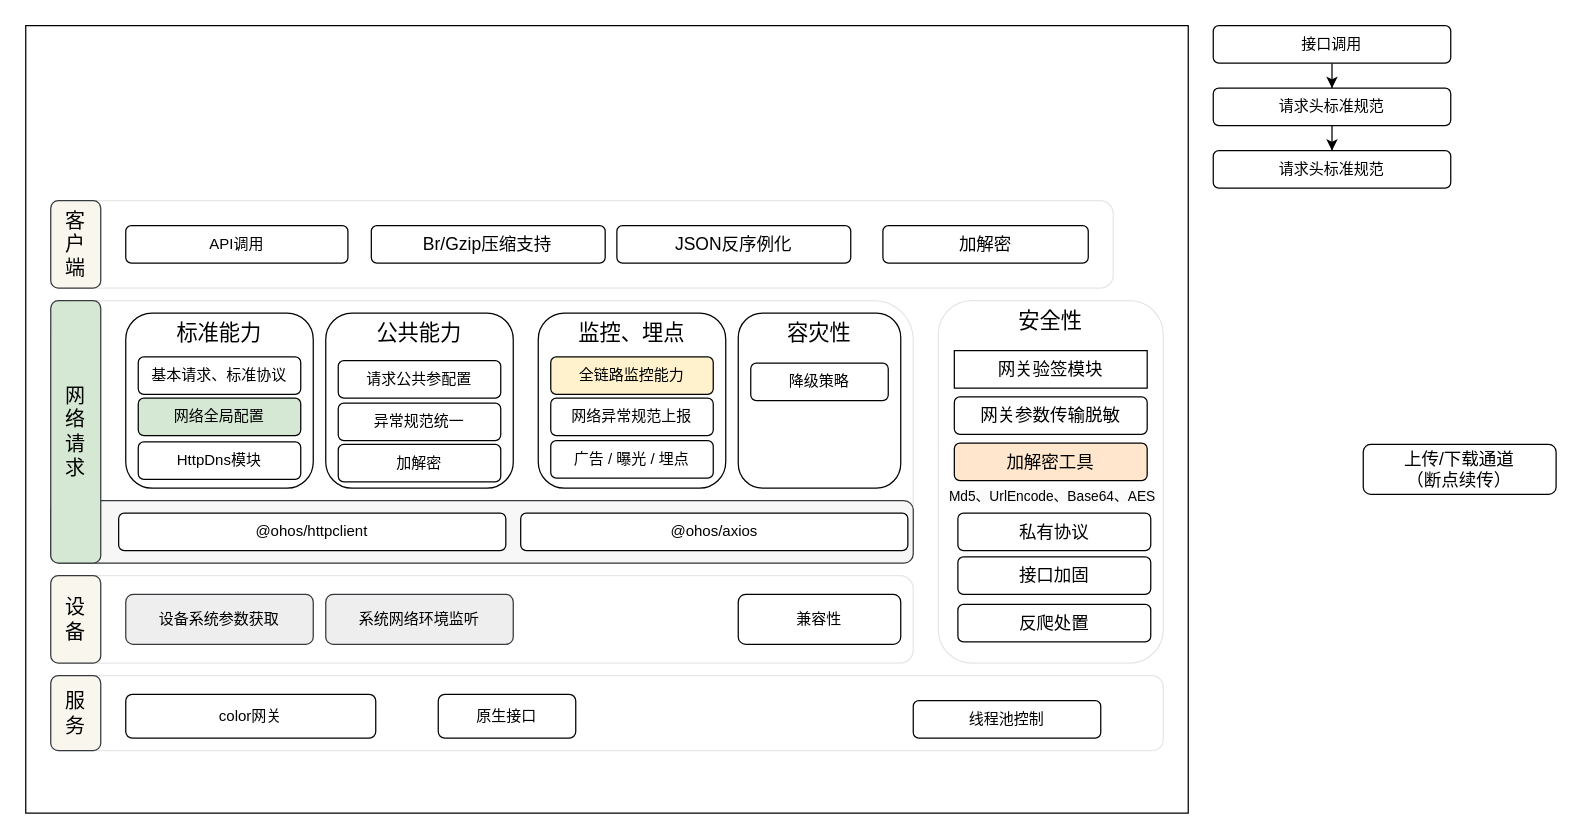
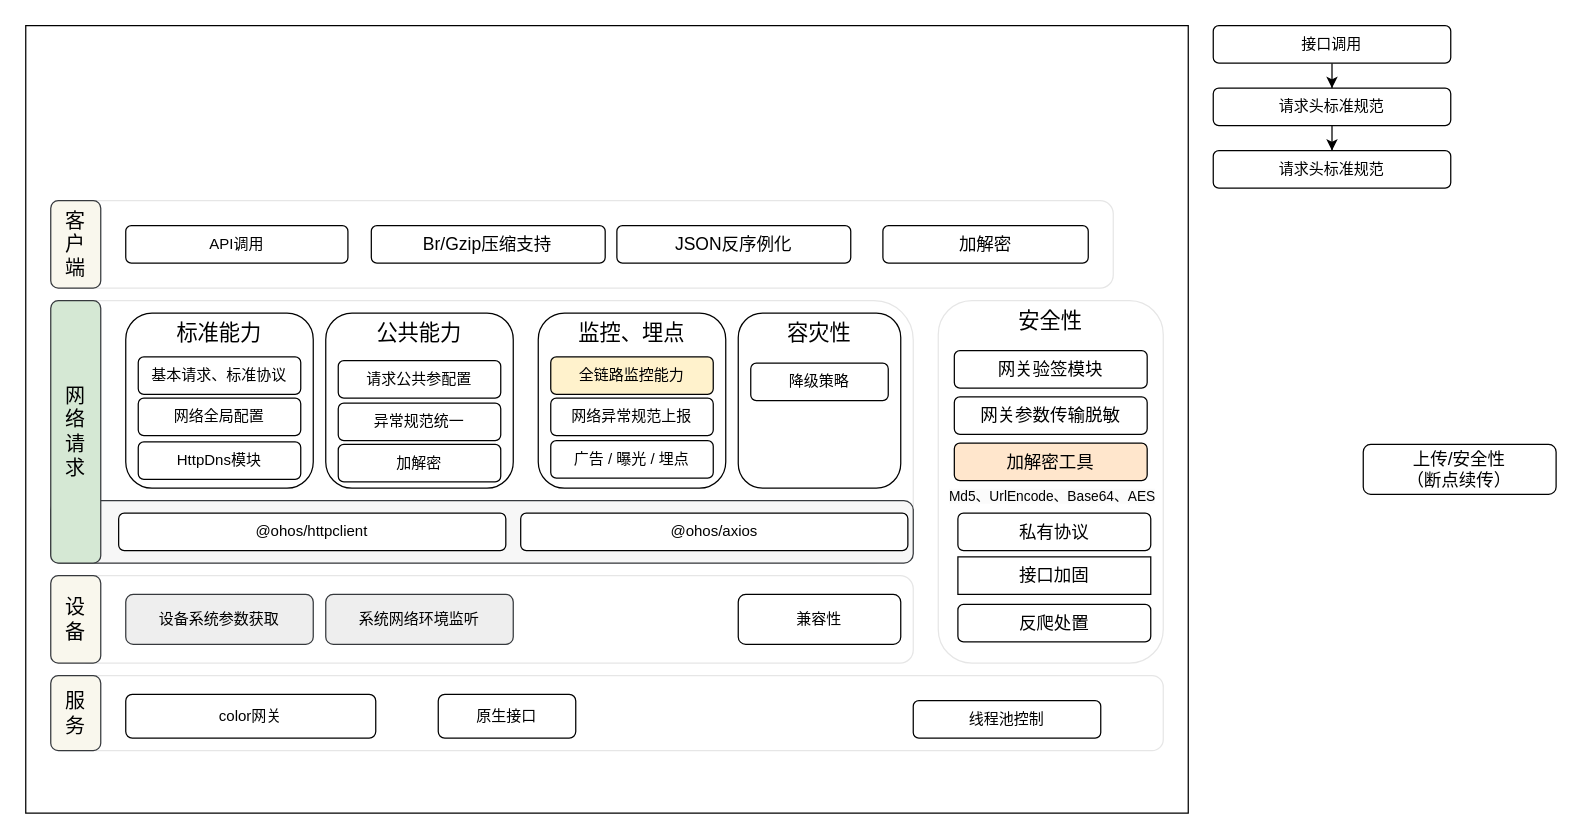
(1051, 369) -> (1051, 369)
(219, 417) -> (219, 417)
(1459, 469) -> (1459, 469)
(1054, 576) -> (1054, 576)
